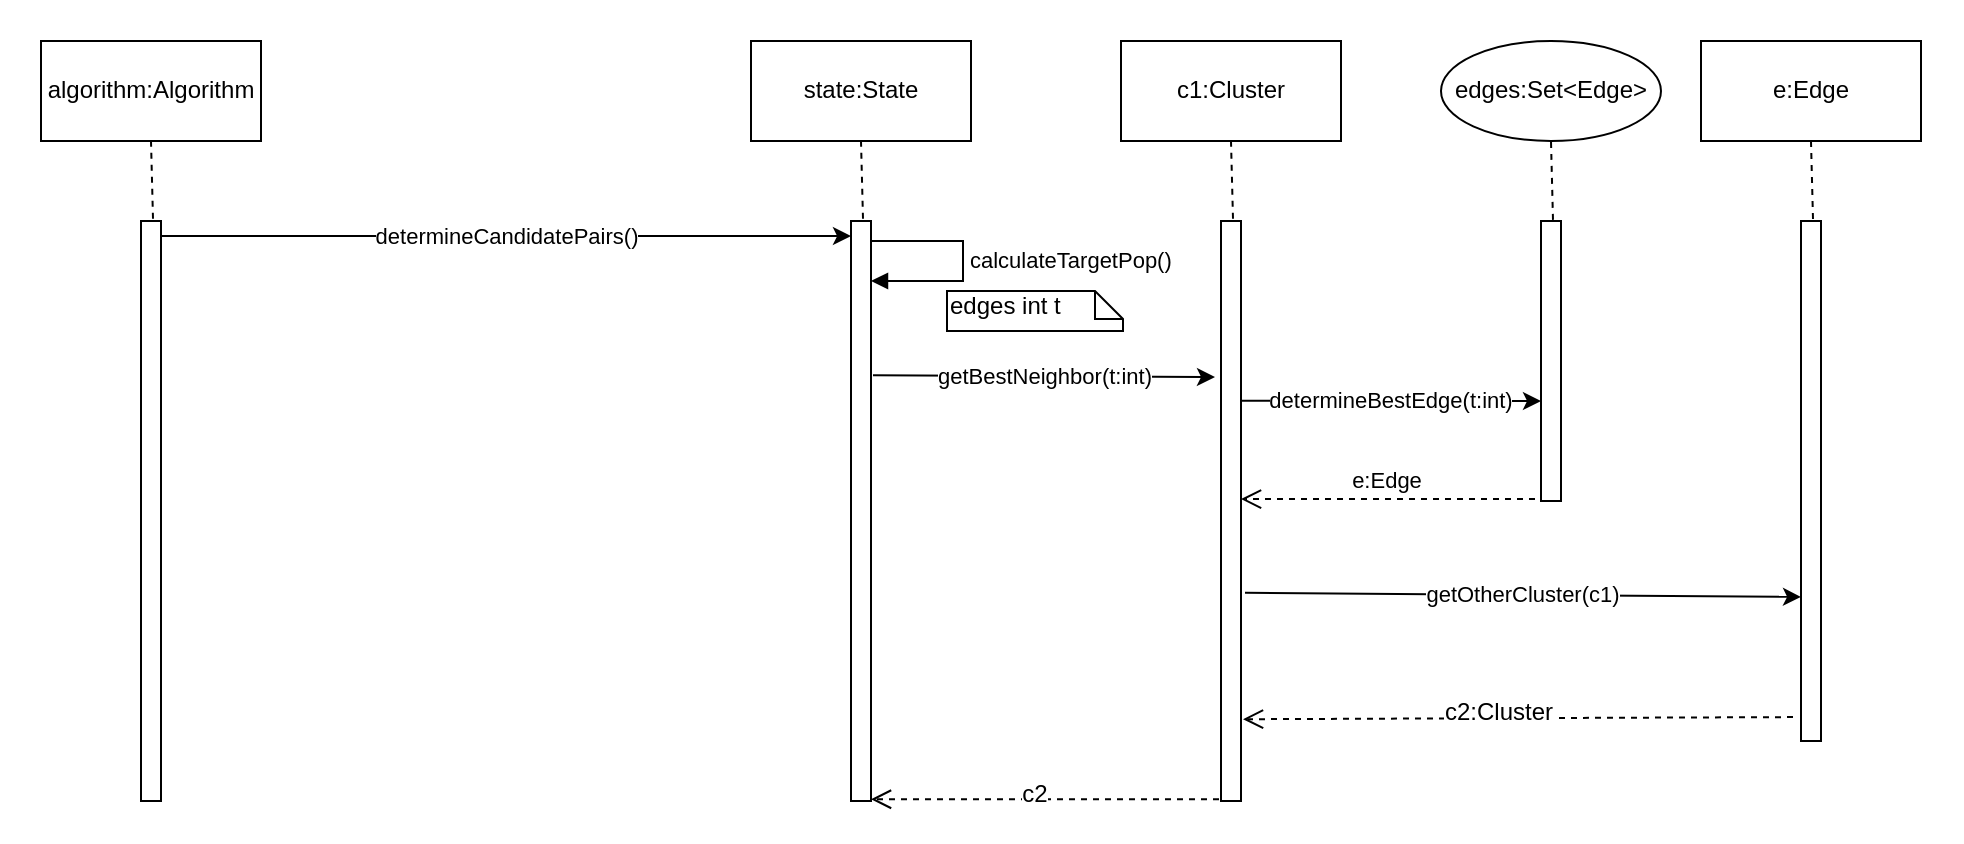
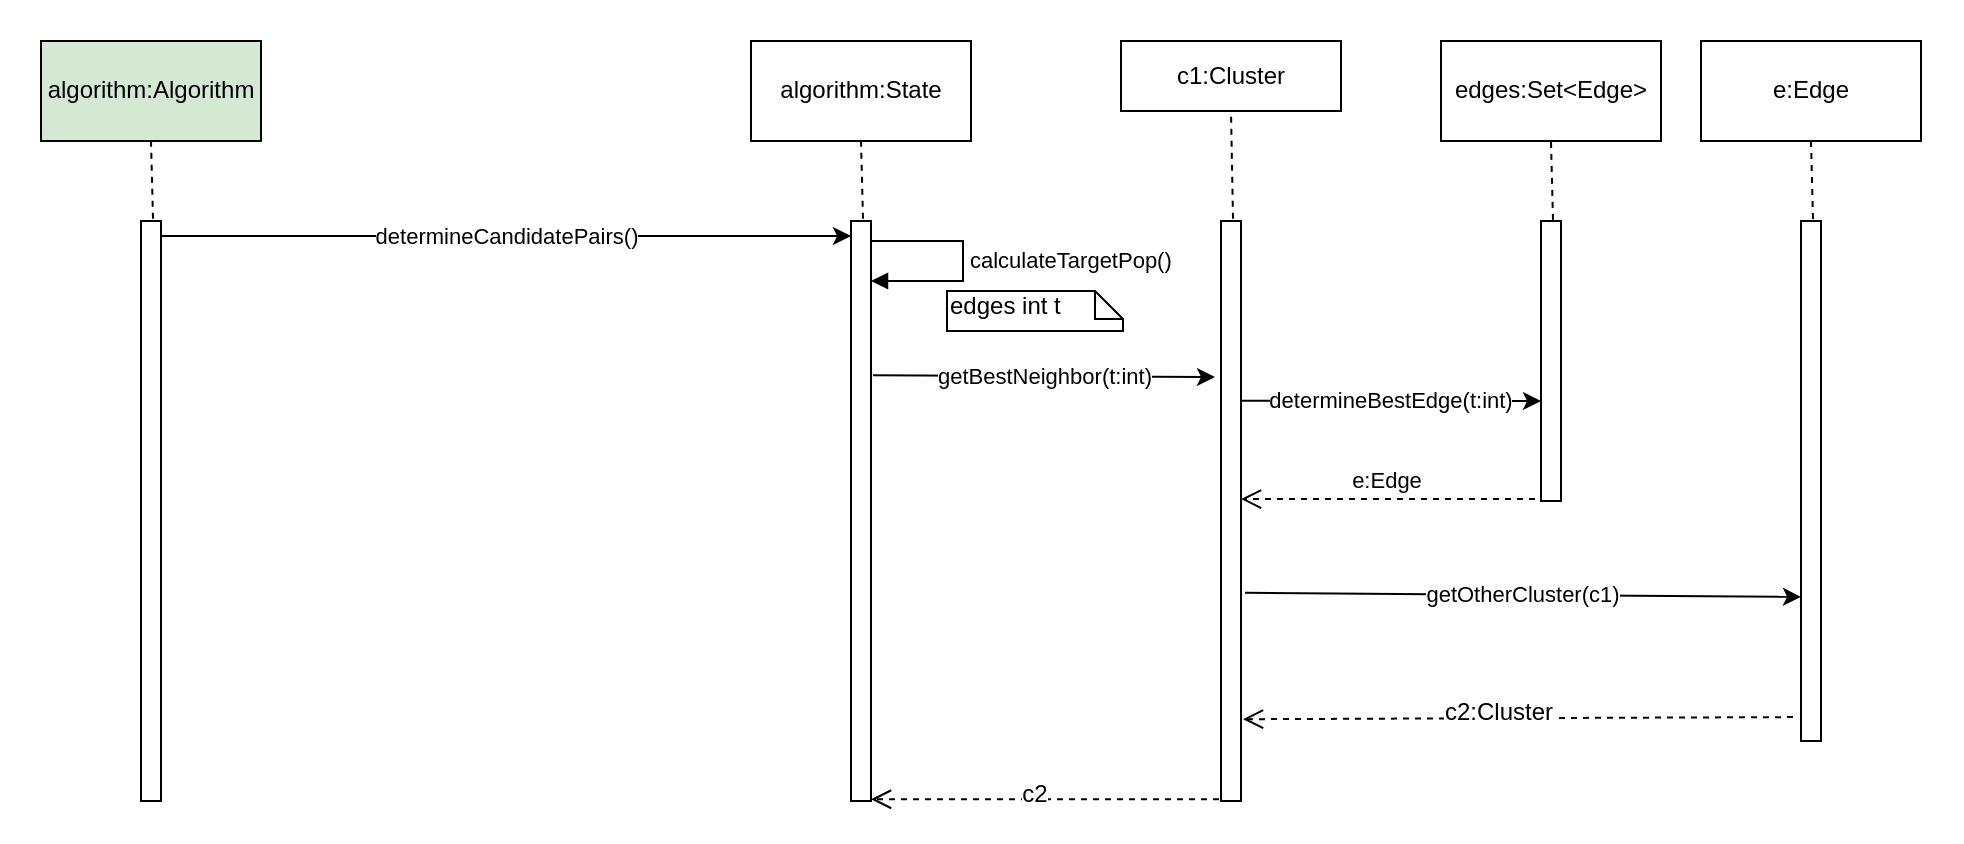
(151, 91) -> (151, 91)
(862, 91) -> (862, 91)
(1231, 91) -> (1231, 76)
(1551, 91) -> (1551, 91)
